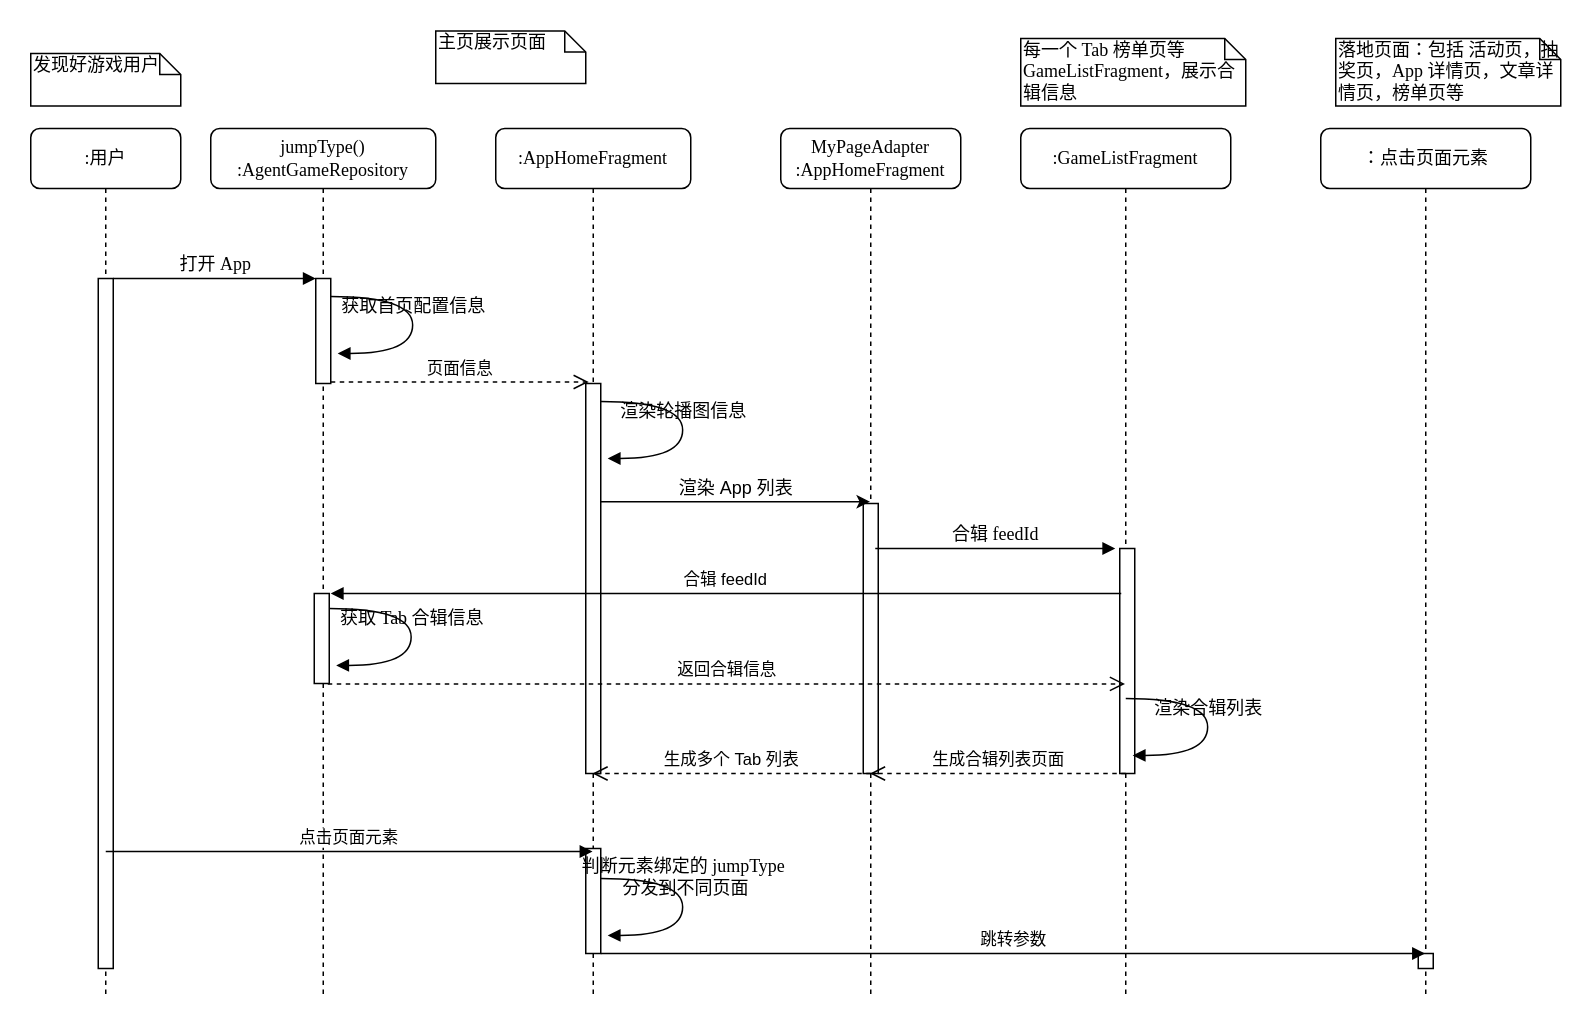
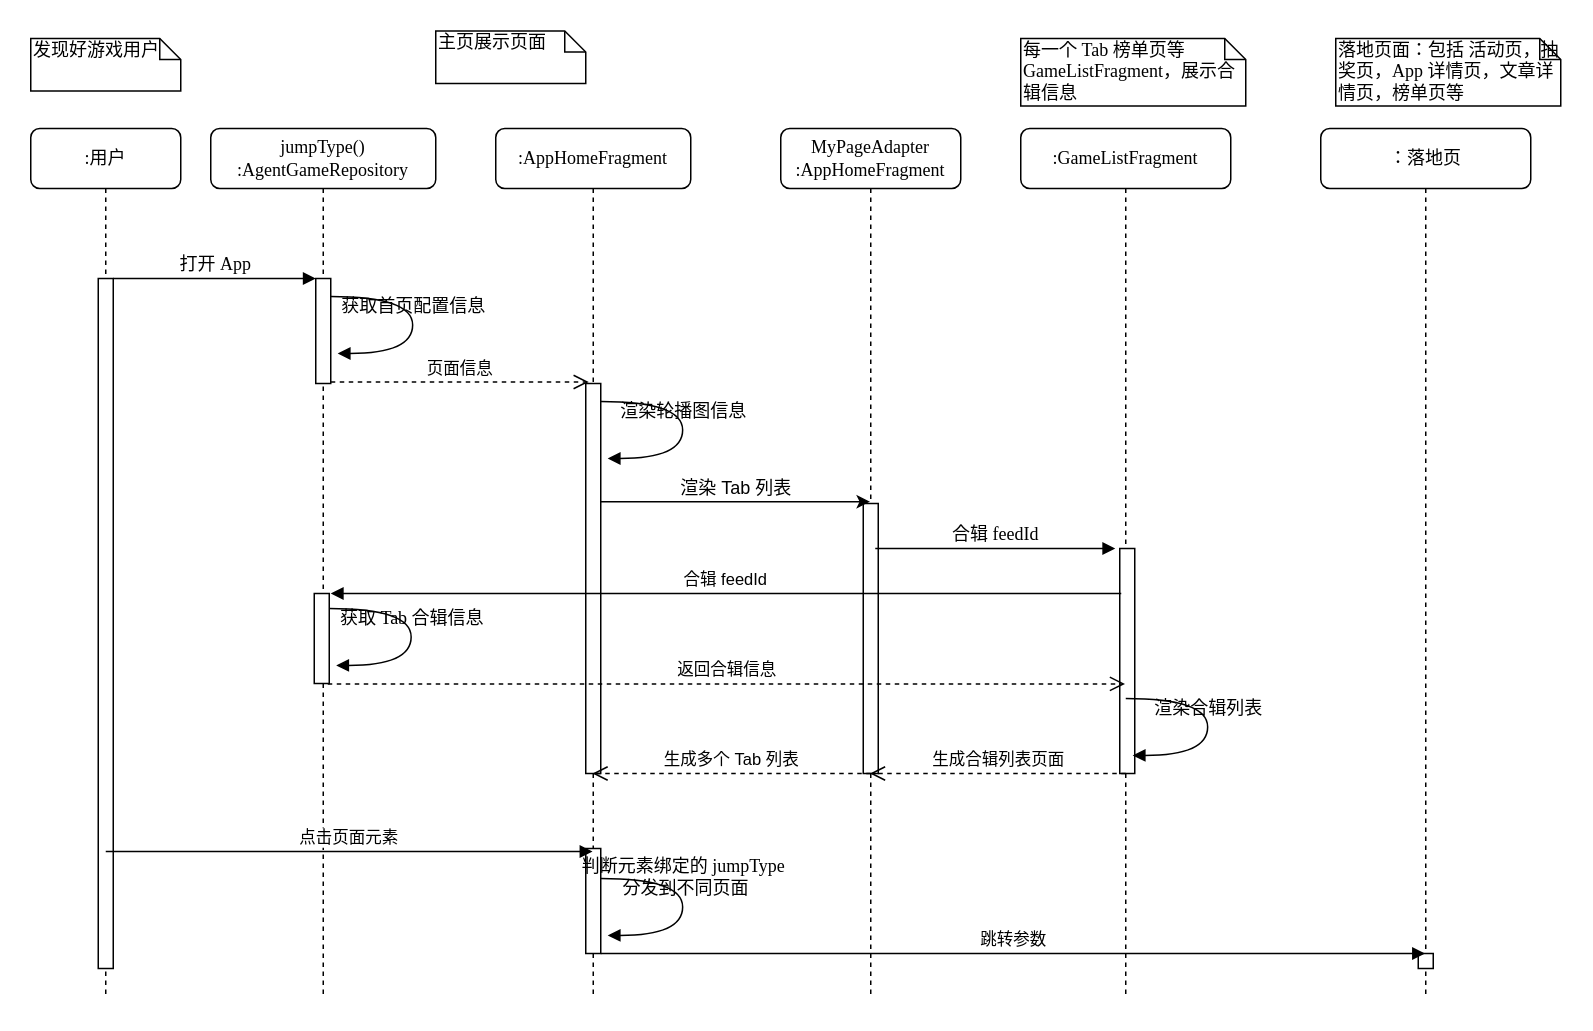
(106, 80) -> (106, 65)
(1426, 158) -> (1426, 158)
(737, 488) -> (737, 488)
